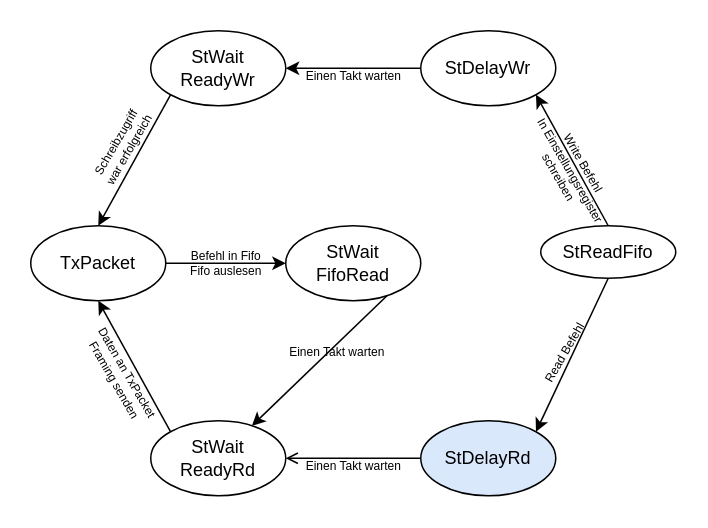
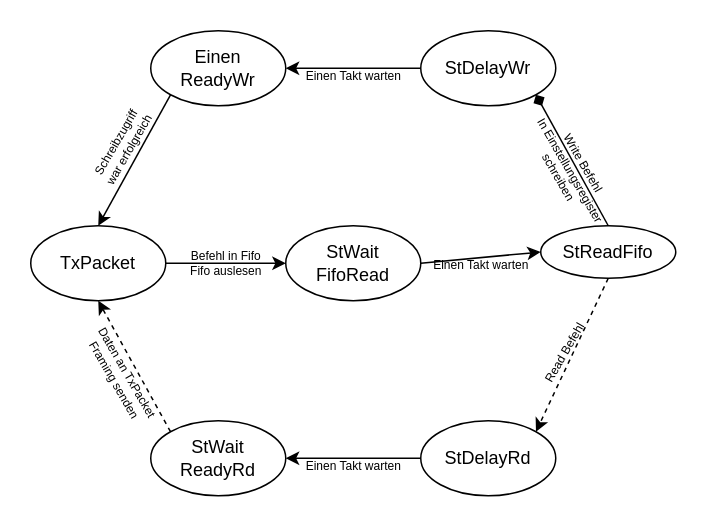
(218, 68) -> (218, 68)
(541, 104) -> (542, 105)
(574, 352) -> (574, 352)
(323, 357) -> (476, 258)
(137, 370) -> (137, 370)
(294, 458) -> (297, 458)
(488, 458) -> (488, 458)
